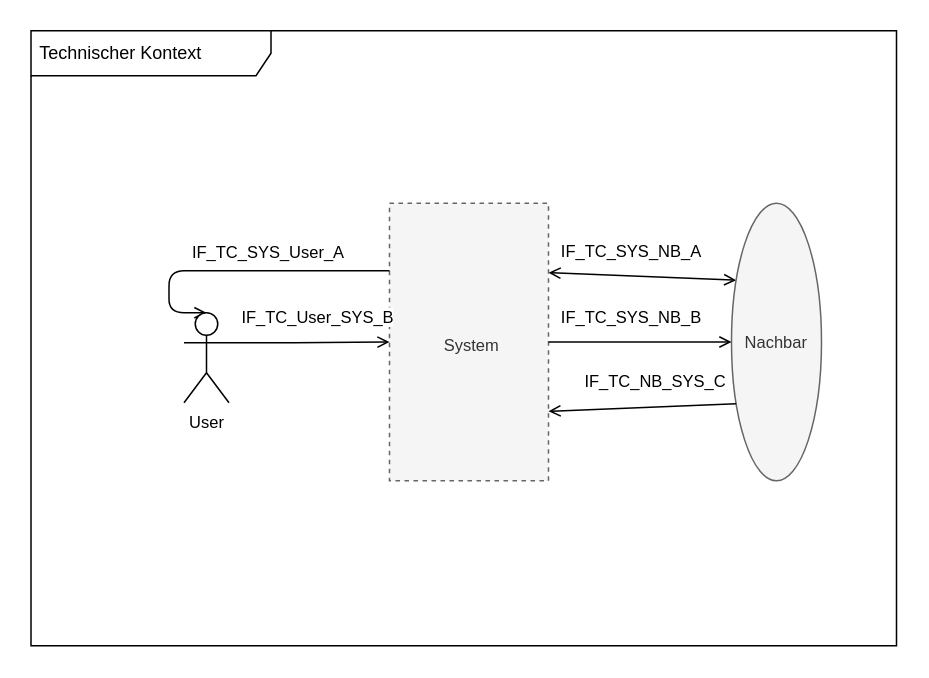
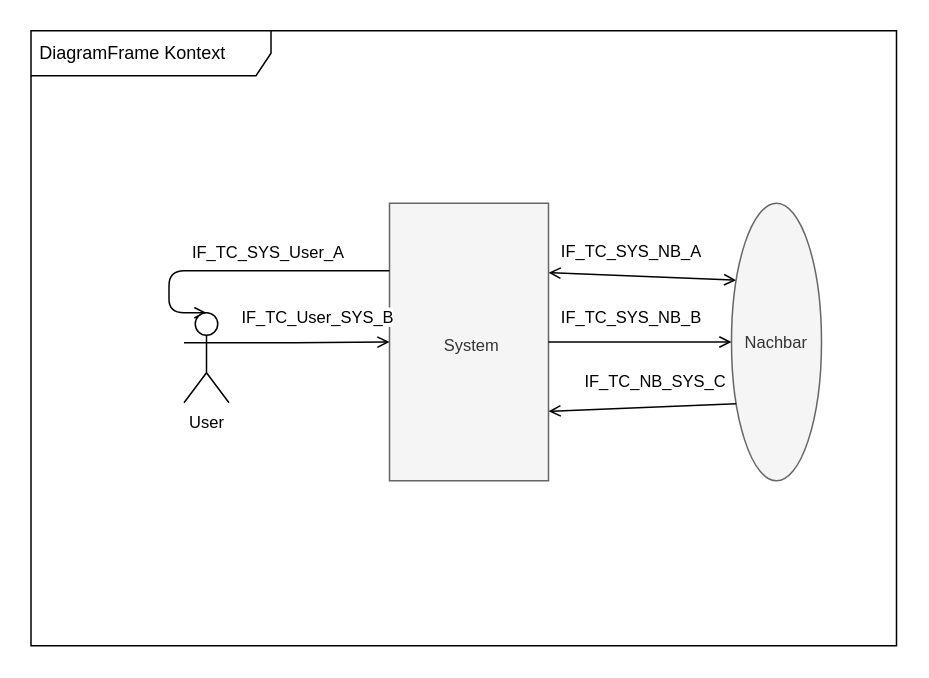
(131, 53) -> (136, 53)
(469, 342) -> (469, 342)
